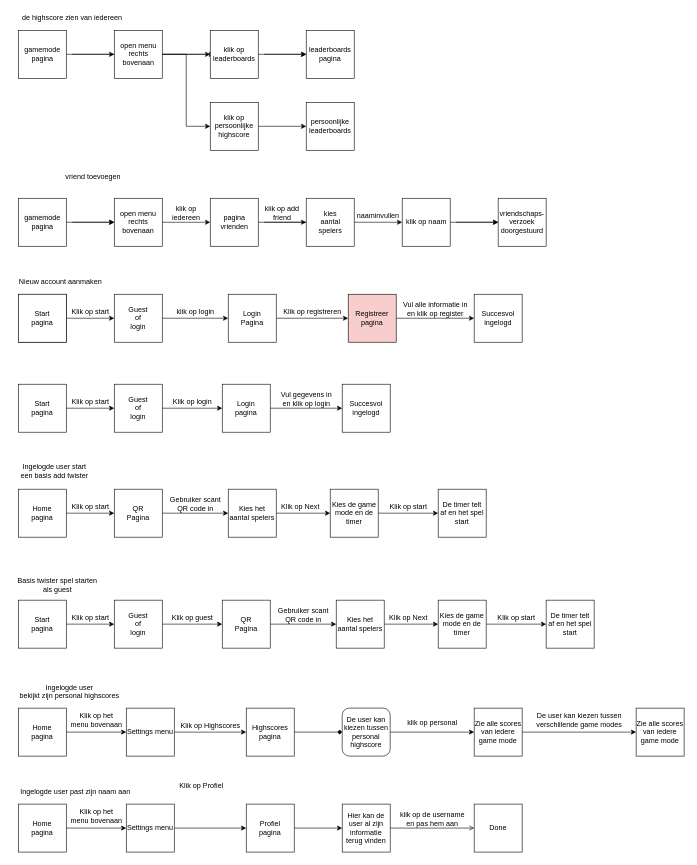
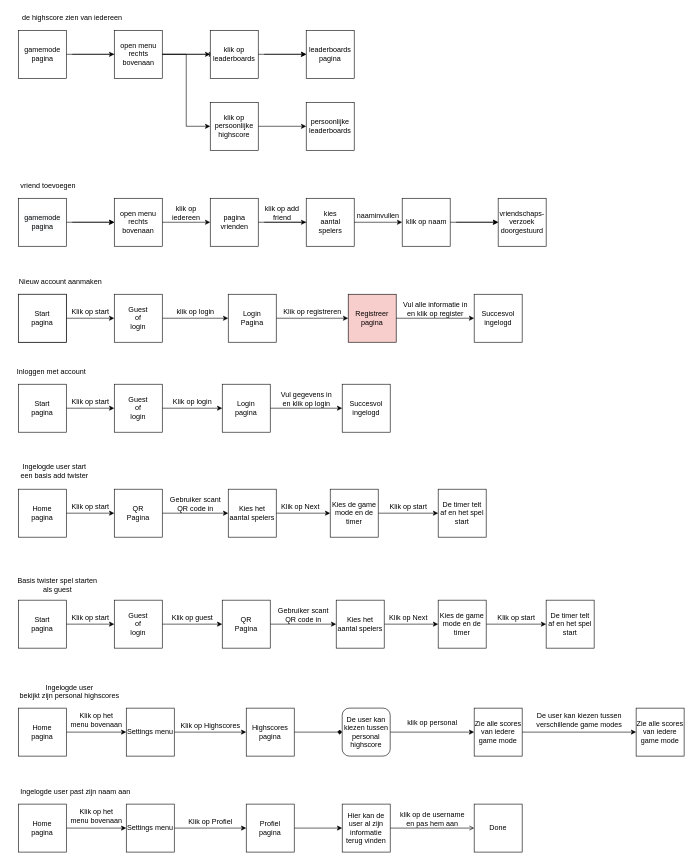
(93, 177) -> (48, 186)
none -> (51, 372)
(201, 786) -> (210, 822)
